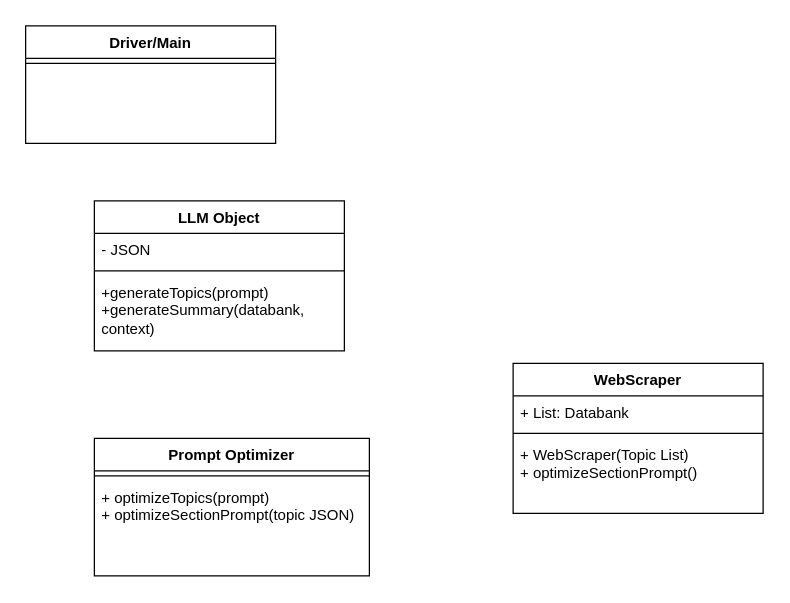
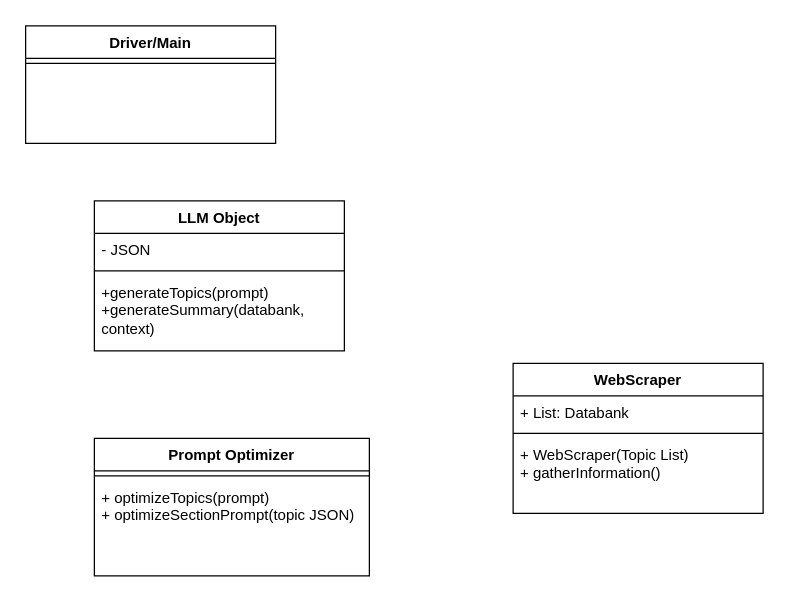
(618, 465) -> (614, 465)
